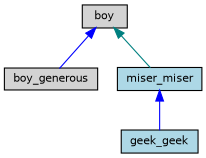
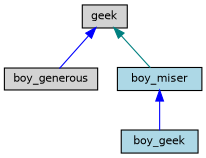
(105, 16) -> (105, 16)
(160, 79) -> (160, 79)
(160, 142) -> (160, 142)
